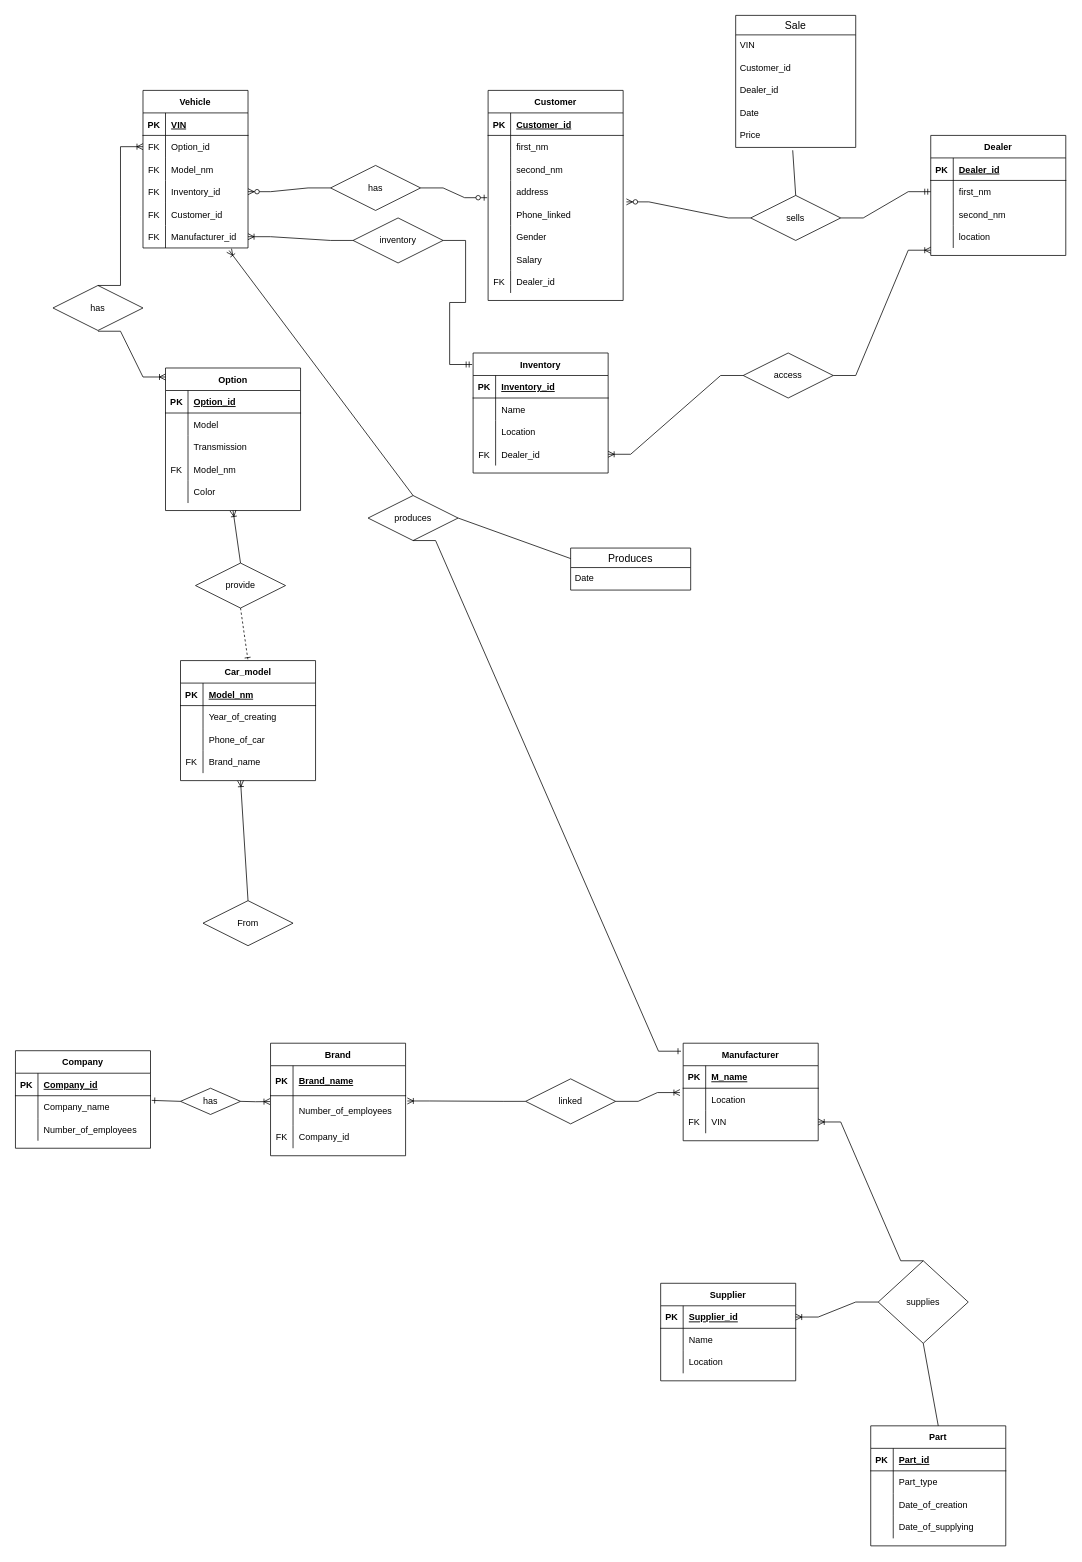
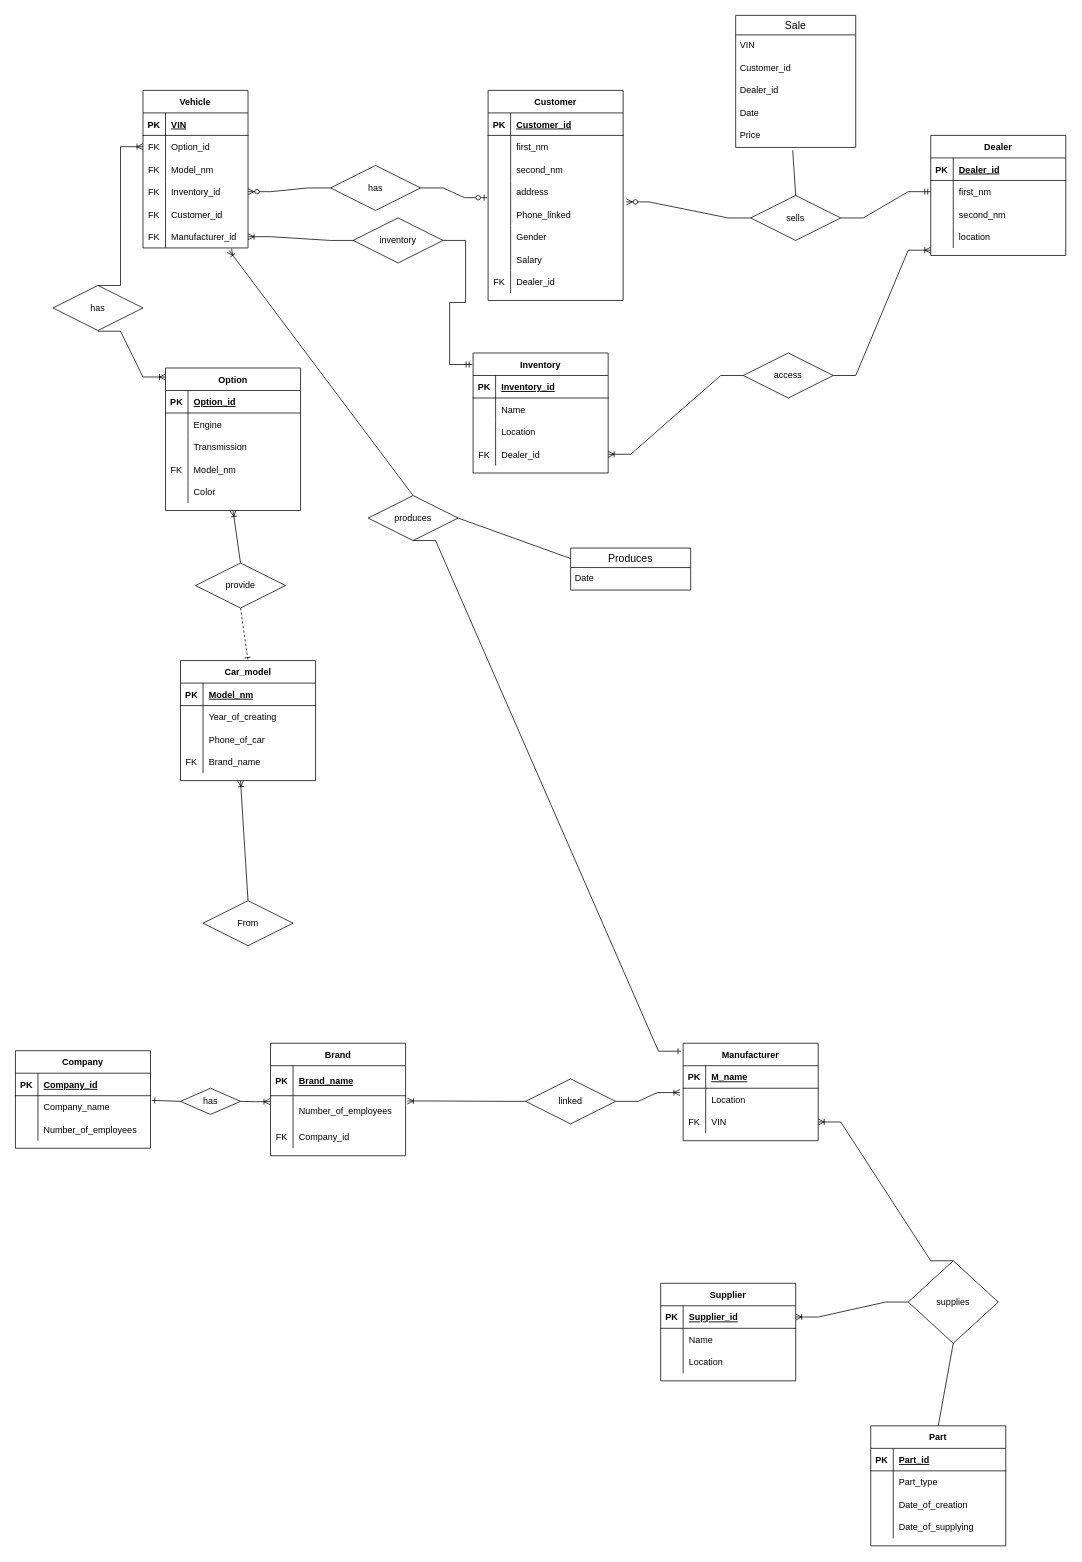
(205, 425) -> (207, 425)
(923, 1302) -> (953, 1302)
